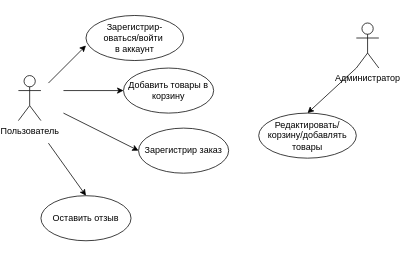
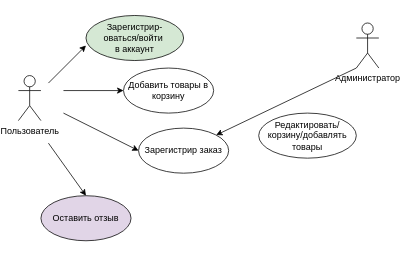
(135, 38) -> (135, 38)
(333, 89) -> (288, 100)
(86, 218) -> (86, 218)
